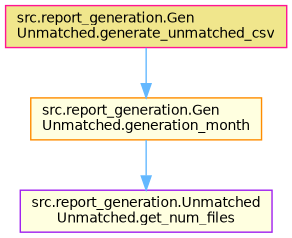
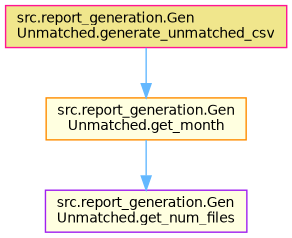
(146, 119) -> (146, 119)
(146, 211) -> (146, 211)
